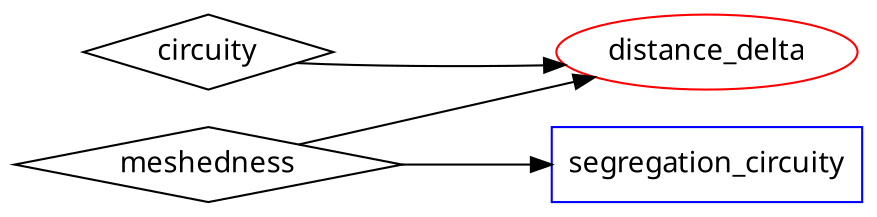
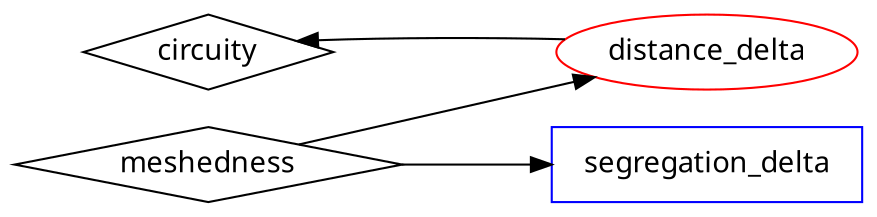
(420, 66) -> (442, 38)
(707, 165) -> (707, 165)
